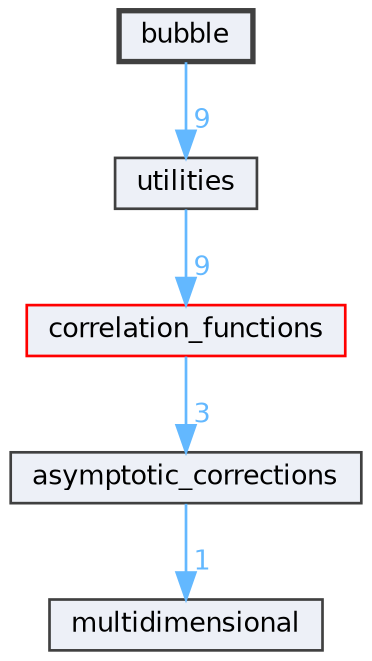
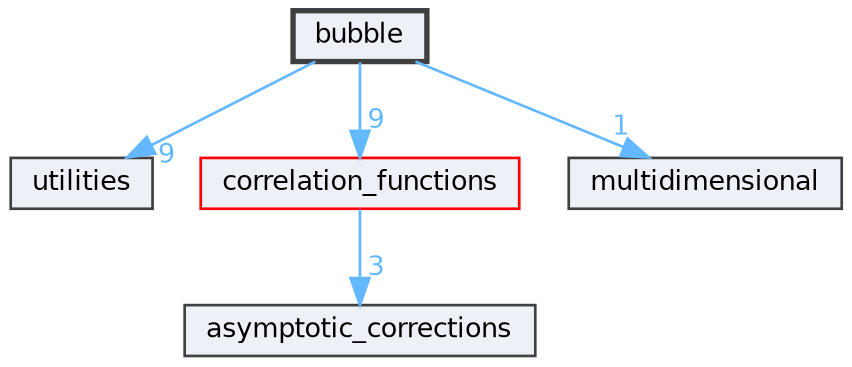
(186, 244) -> (360, 97)
(186, 538) -> (520, 104)
